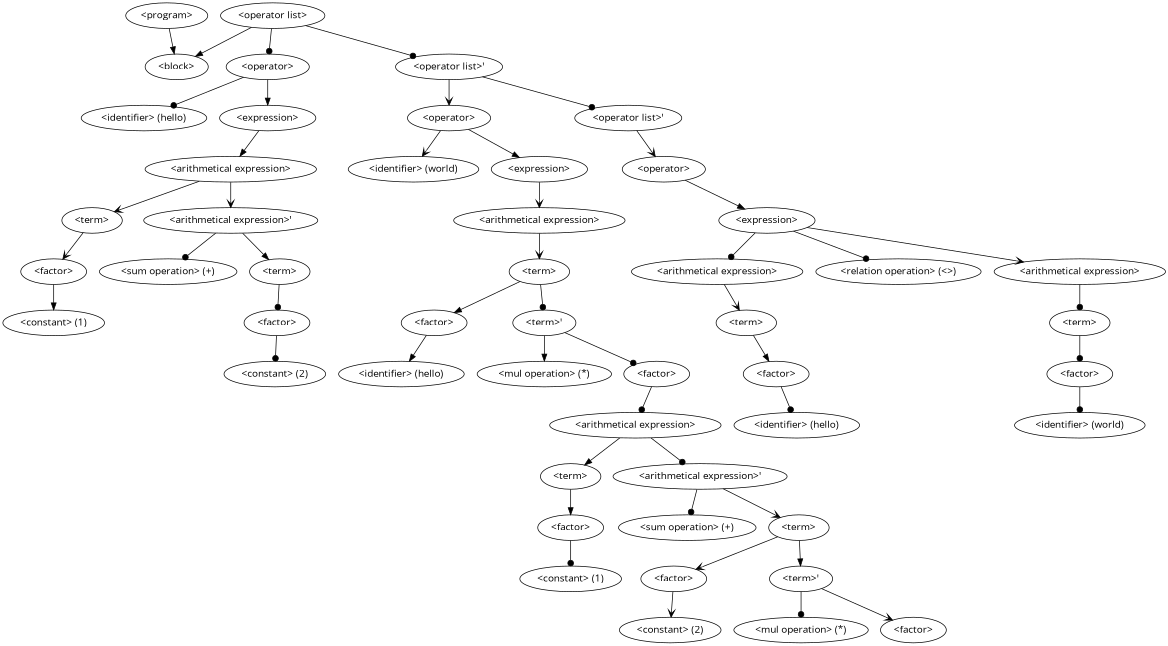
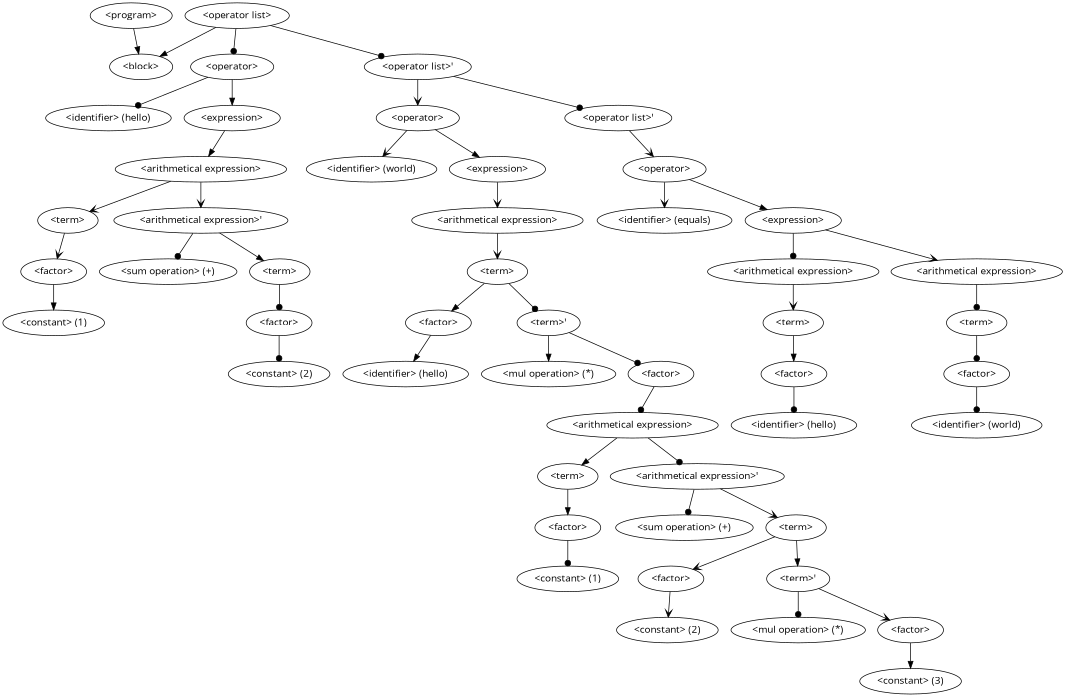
none -> (665, 220)
(898, 272) -> none
none -> (911, 681)
